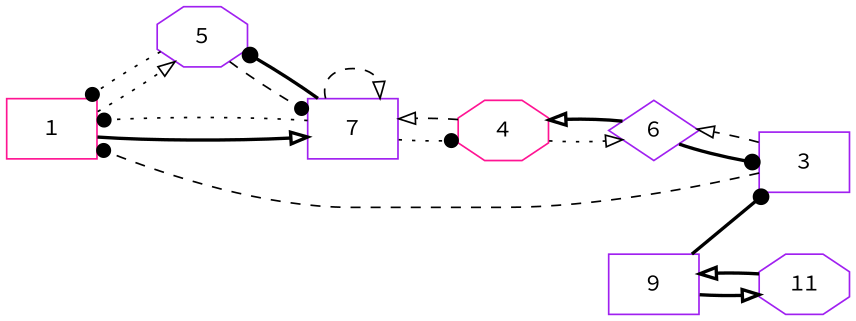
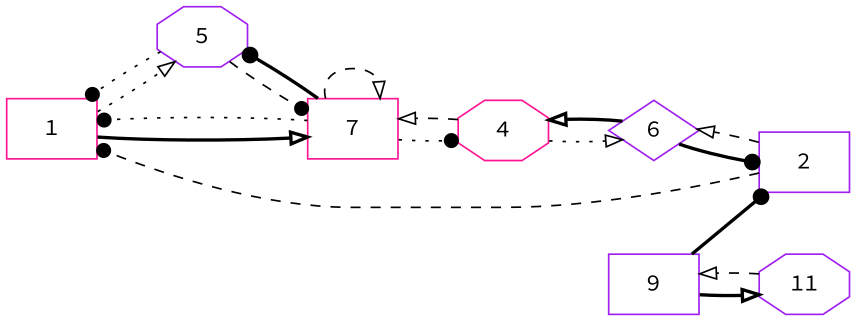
(353, 129) -> (353, 129)
(804, 162) -> (804, 162)
(738, 273) -> (738, 273)
